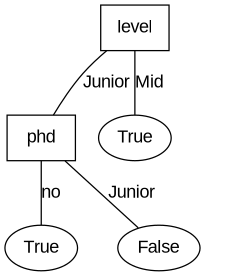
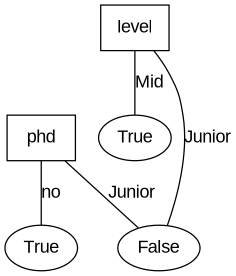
(77, 80) -> (184, 135)
